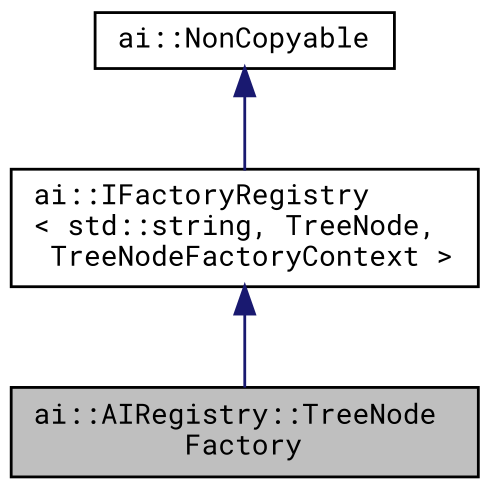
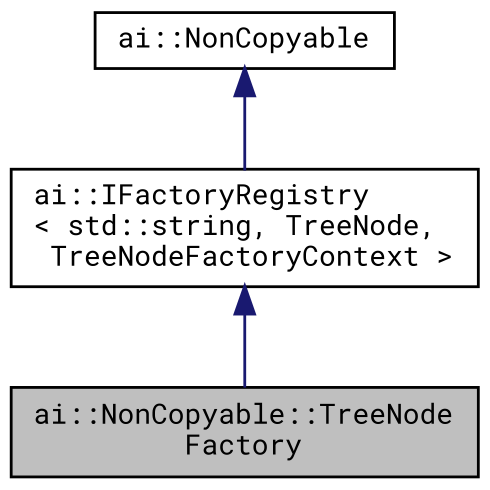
(245, 432) -> (245, 432)
